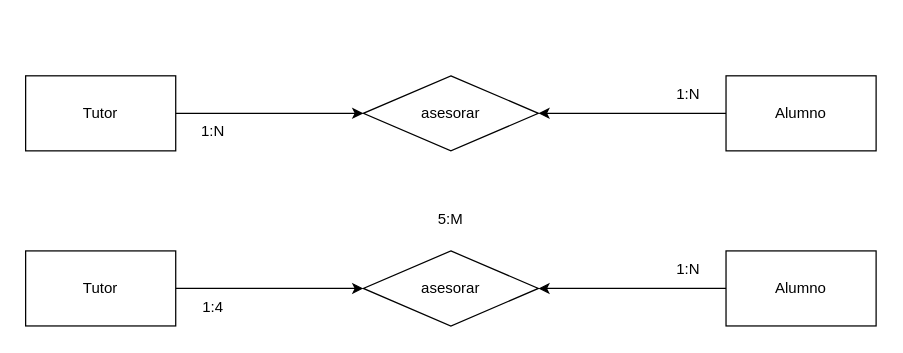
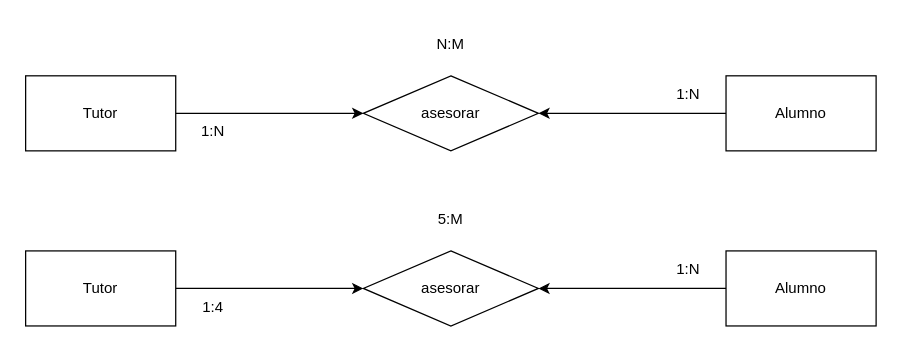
none -> (451, 44)
